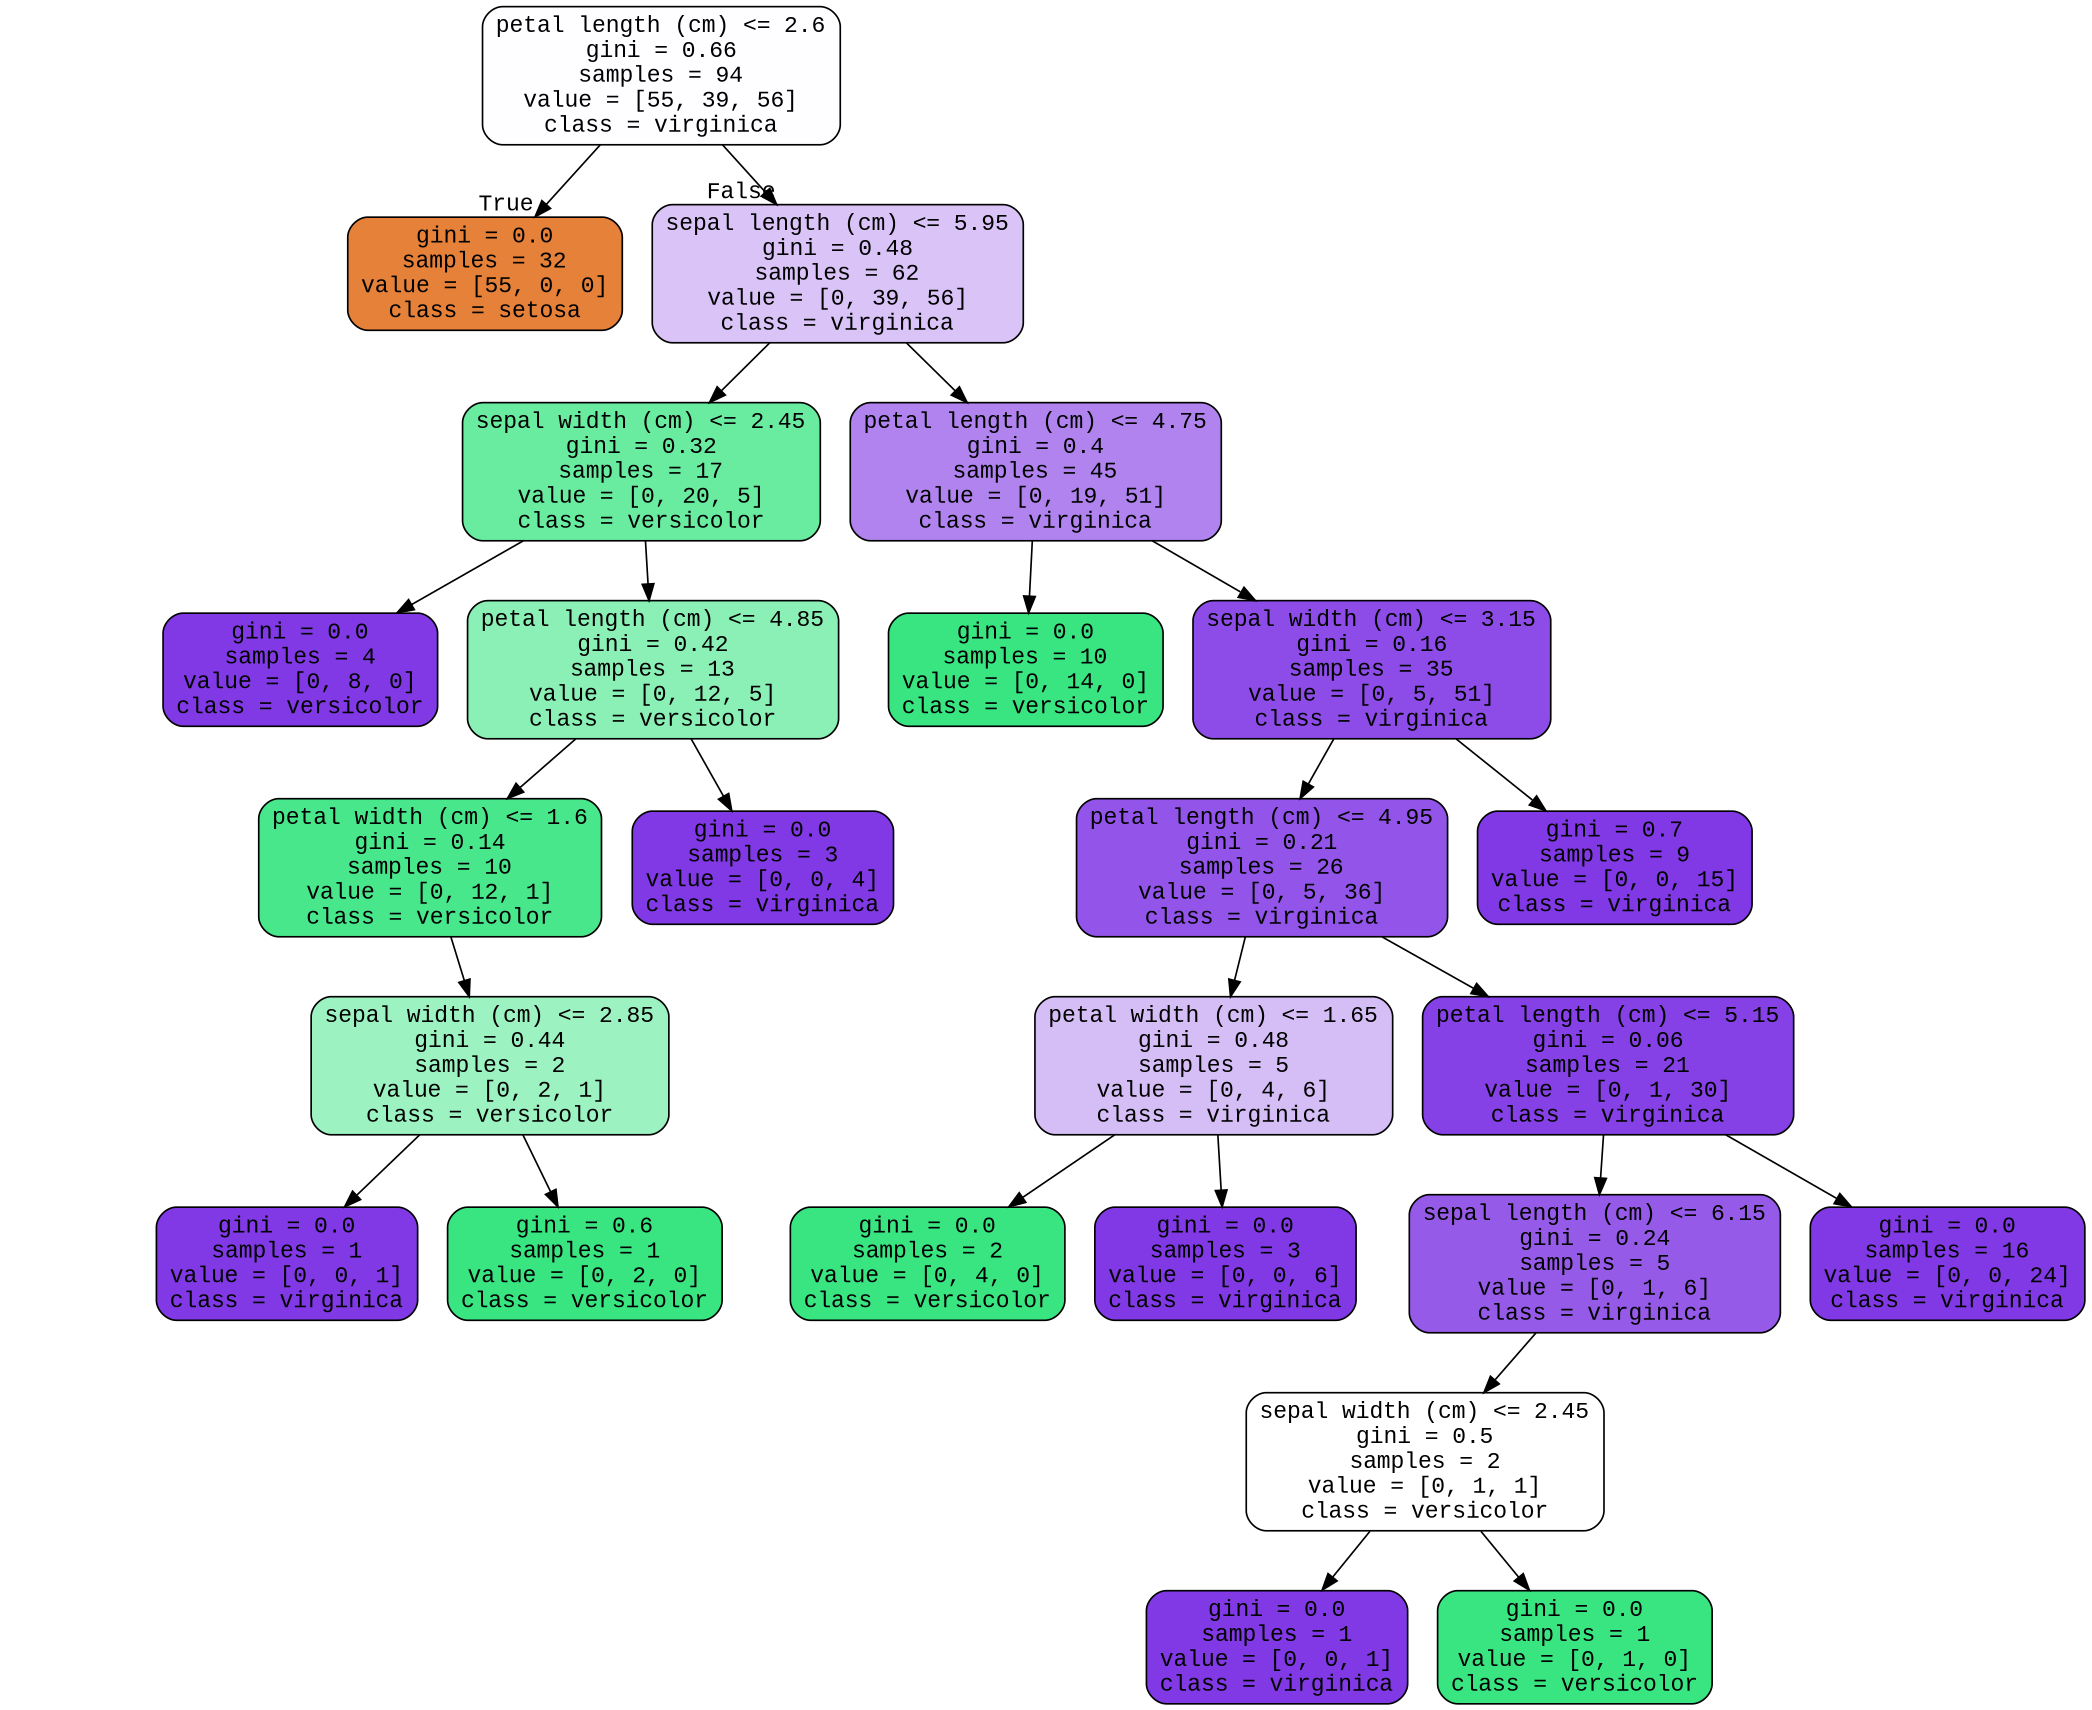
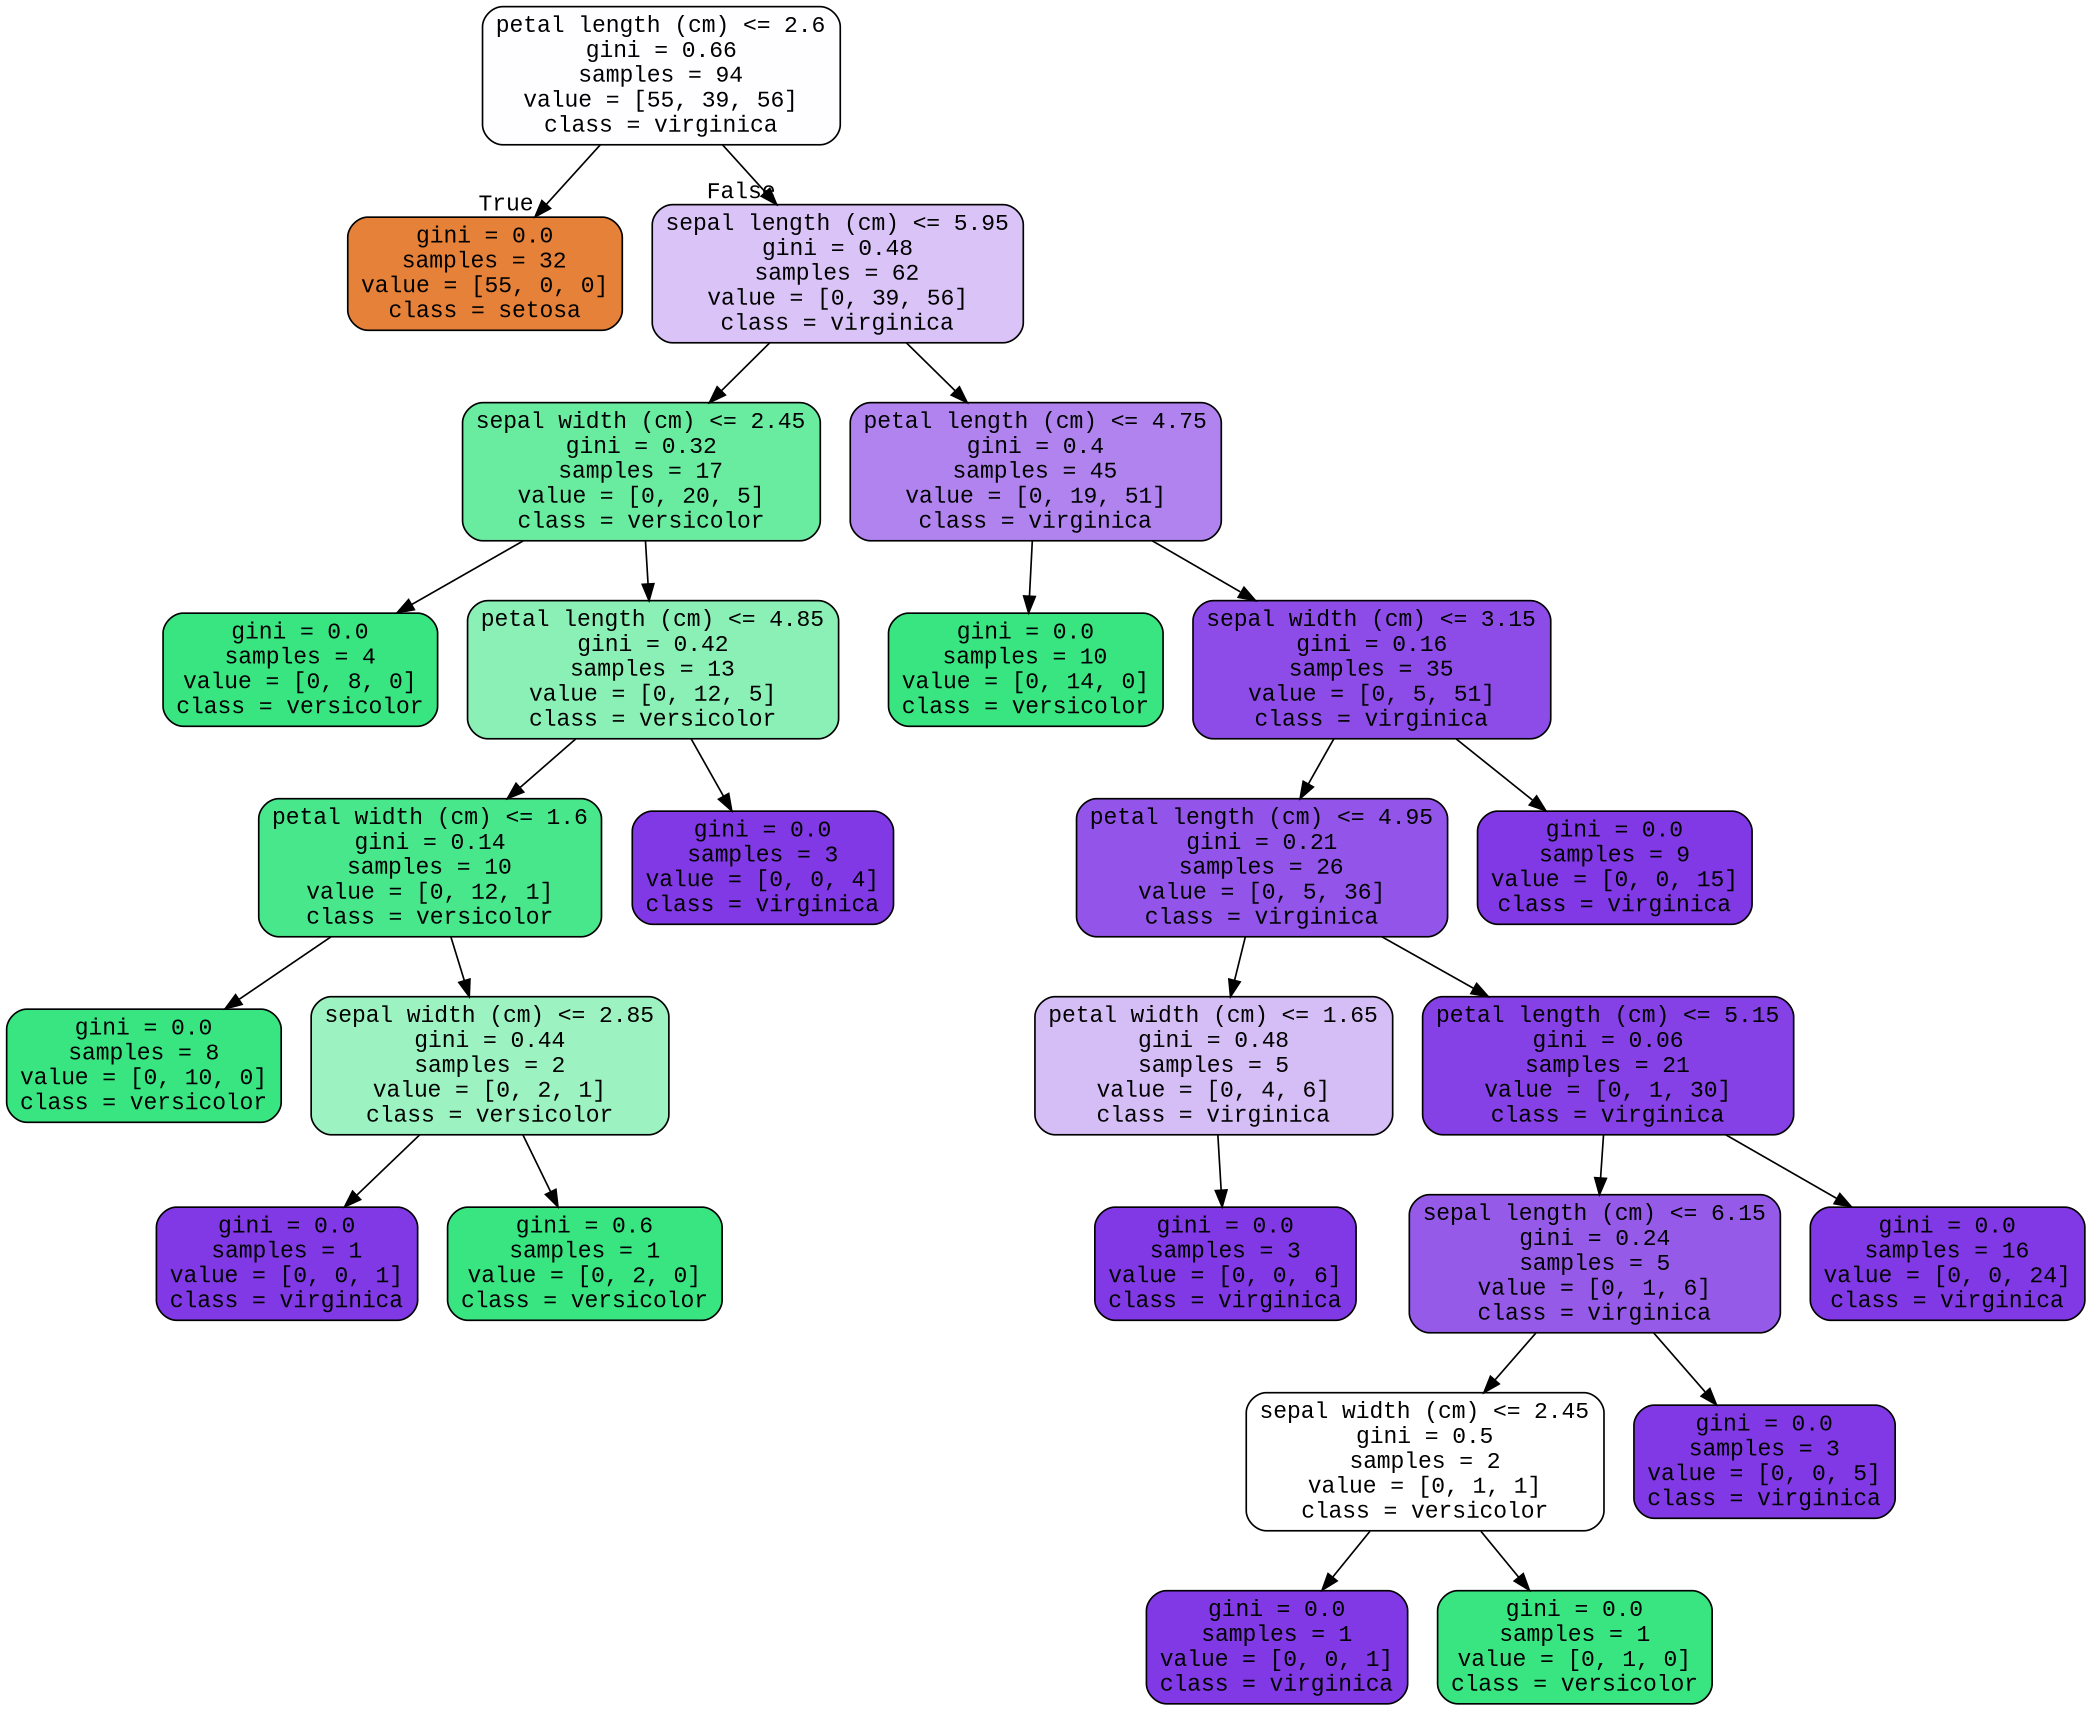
(300, 670) -> (300, 670)
(1615, 868) -> (1615, 868)
none -> (144, 1066)
(928, 1264) -> none
none -> (1765, 1462)
